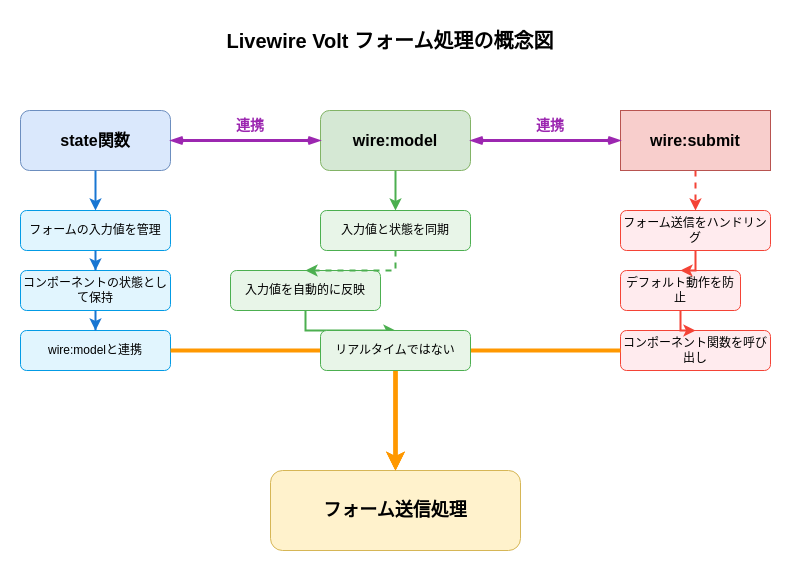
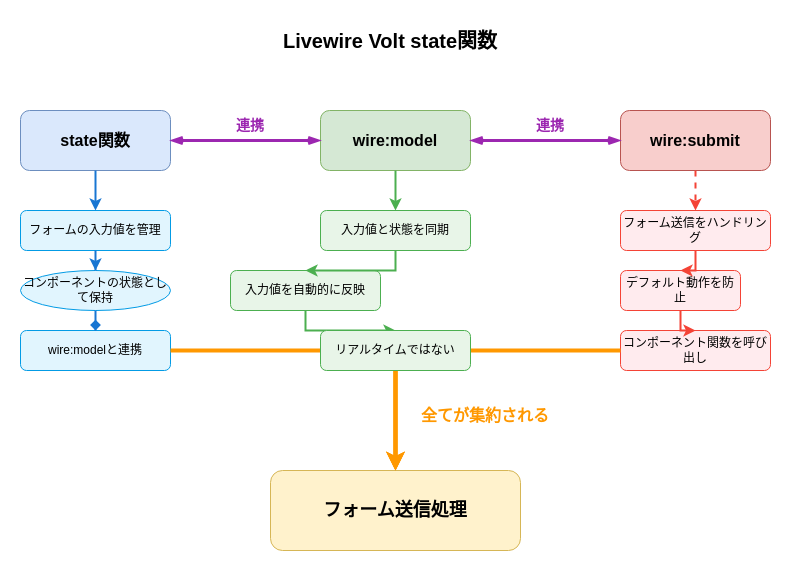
(391, 41) -> (391, 41)
(696, 141) -> (696, 141)
(366, 271) -> (366, 271)
(96, 291) -> (96, 291)
(96, 320) -> (96, 319)
none -> (486, 416)
